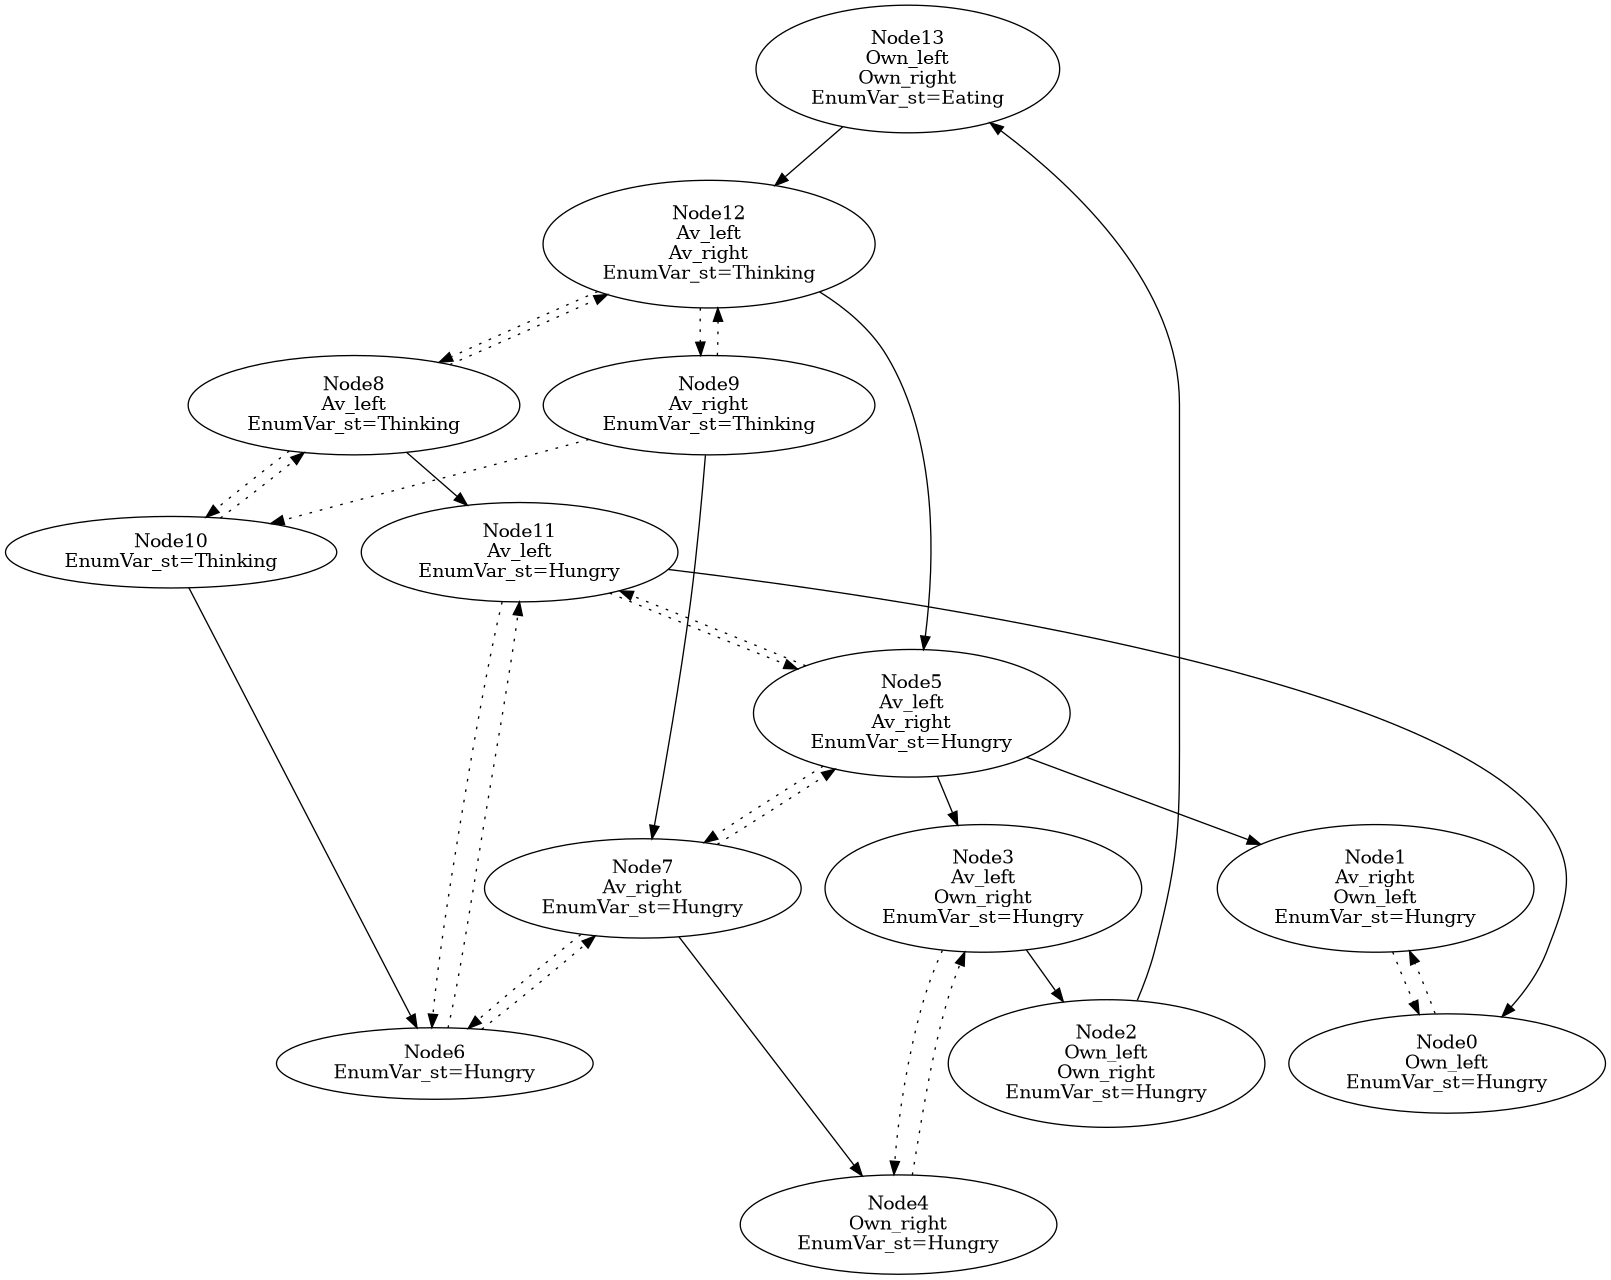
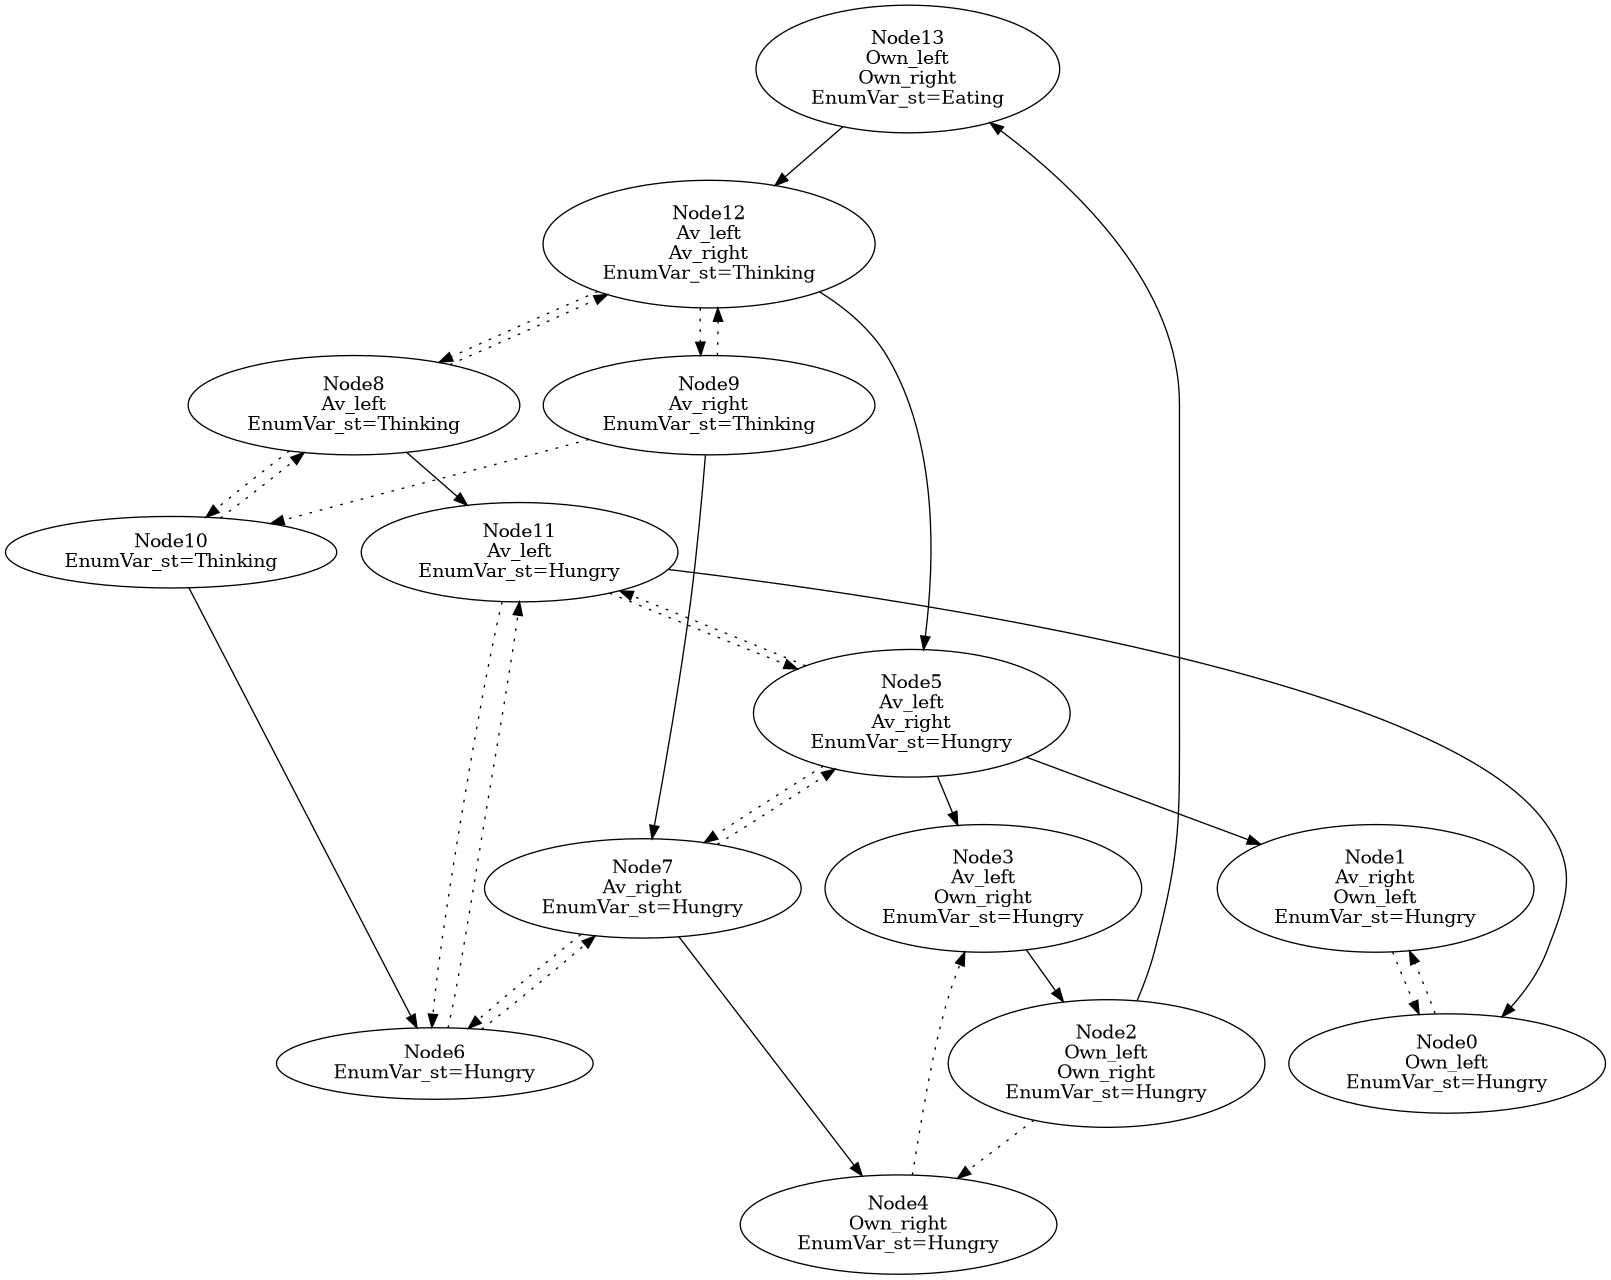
(910, 1054) -> (1001, 1145)
